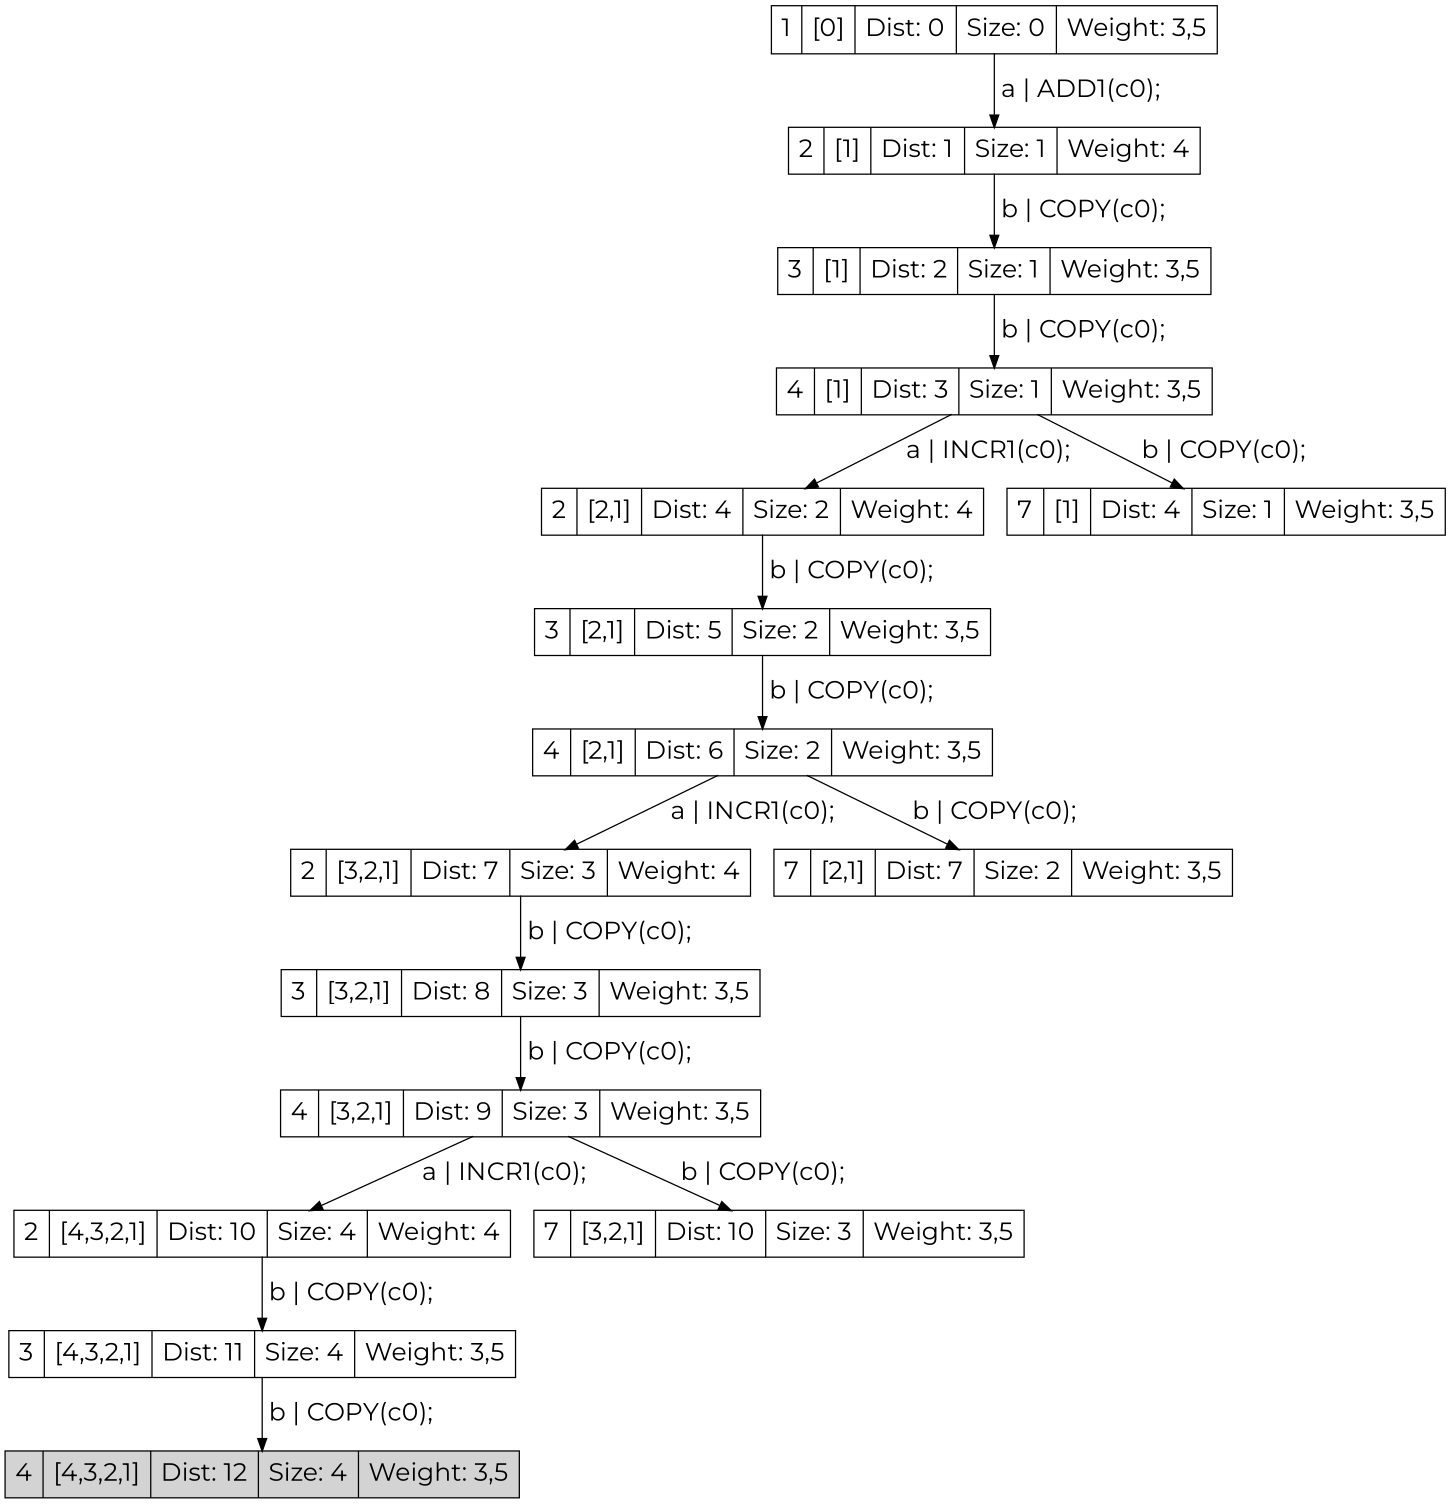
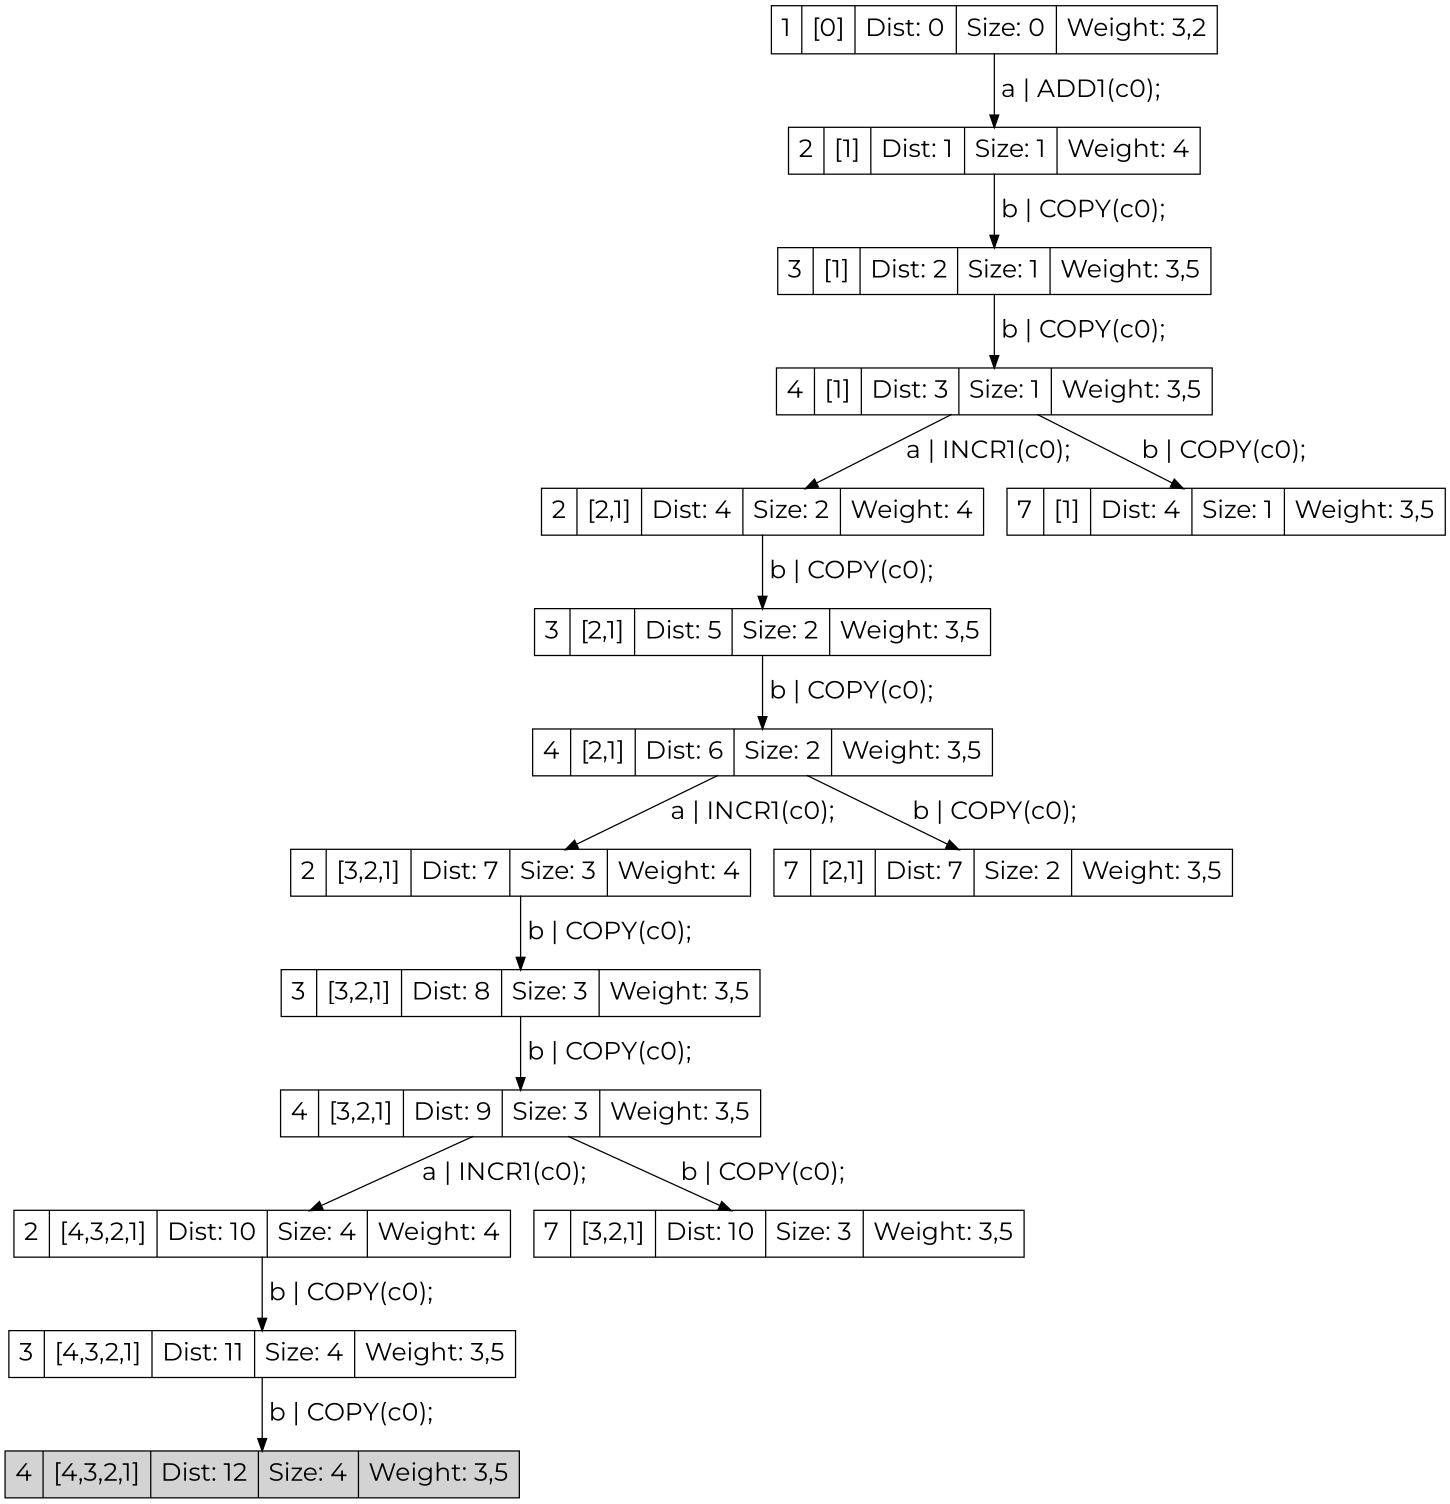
(1137, 28) -> (1137, 28)
